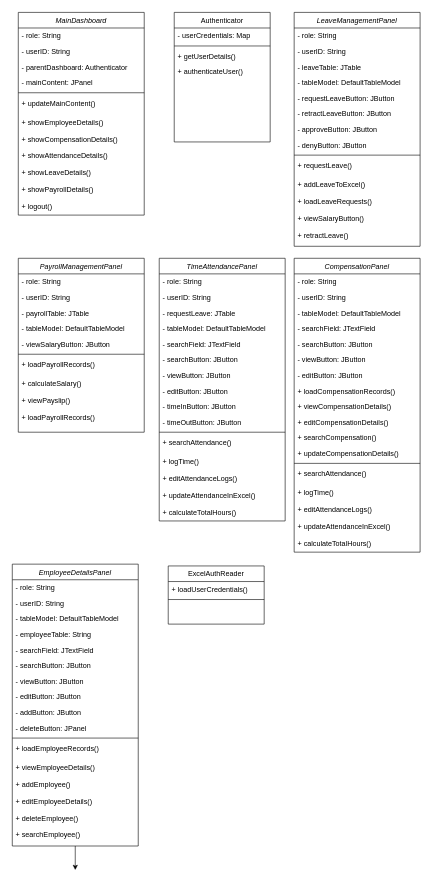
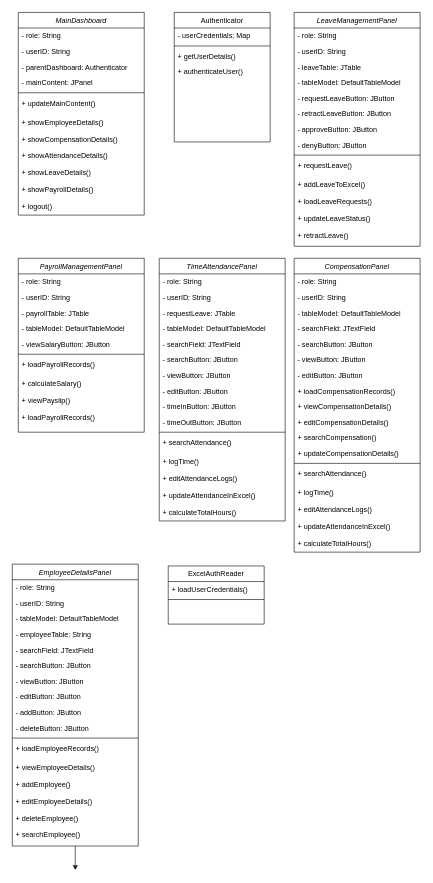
(335, 218) -> (339, 218)
(55, 728) -> (58, 728)
